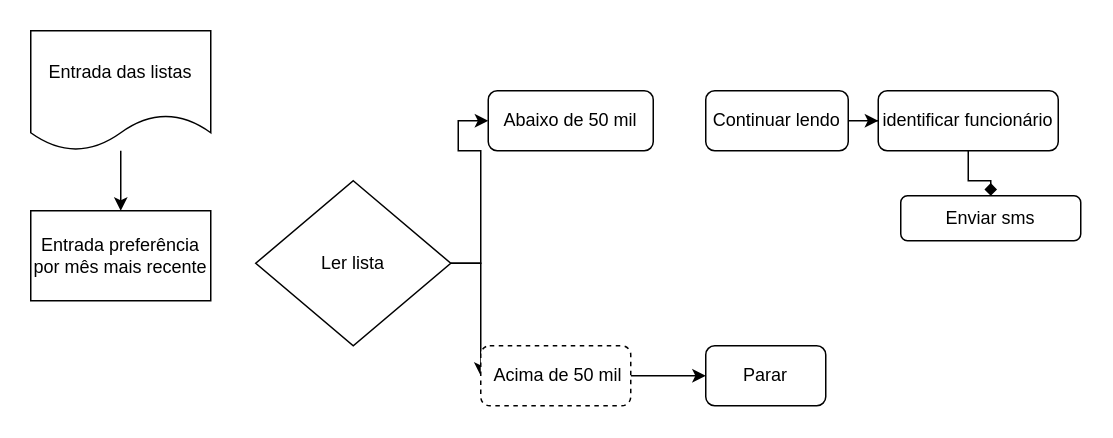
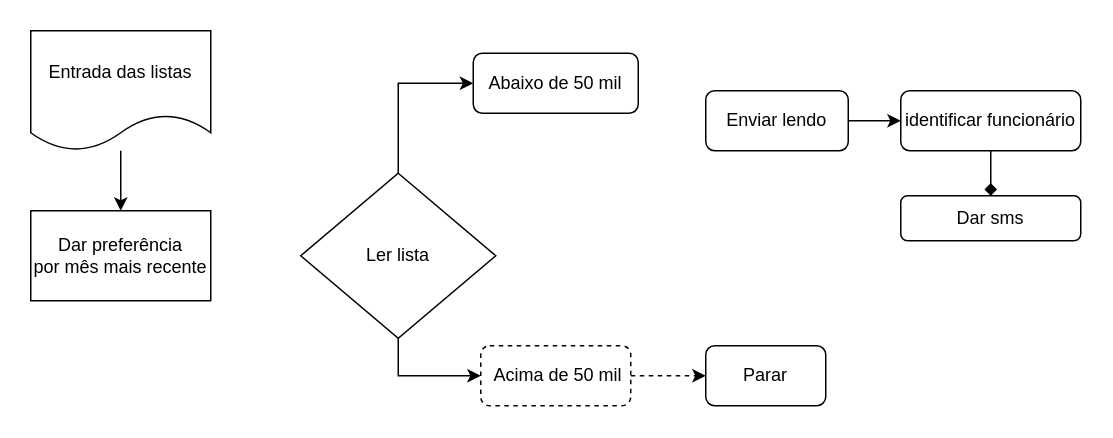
(571, 121) -> (556, 83)
(777, 121) -> (777, 121)
(968, 121) -> (991, 121)
(991, 218) -> (991, 218)
(121, 256) -> (121, 256)
(353, 263) -> (398, 256)
(664, 376) -> (664, 376)
